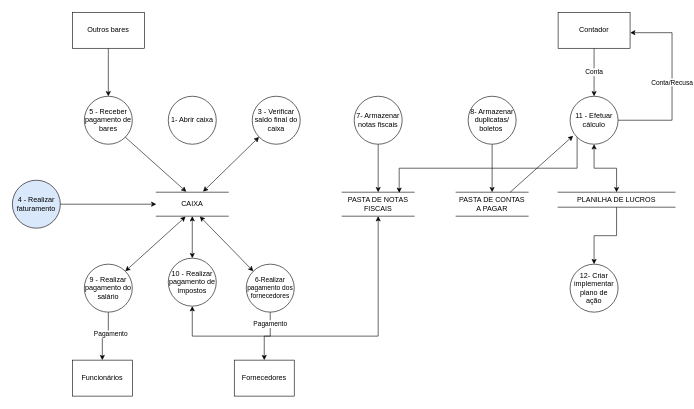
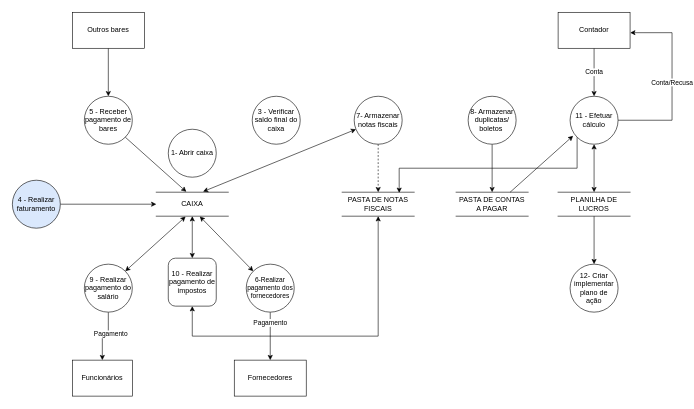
(192, 120) -> (192, 153)
(378, 166) -> (378, 166)
(215, 181) -> (279, 161)
(617, 200) -> (594, 204)
(192, 282) -> (192, 282)
(264, 378) -> (270, 378)
